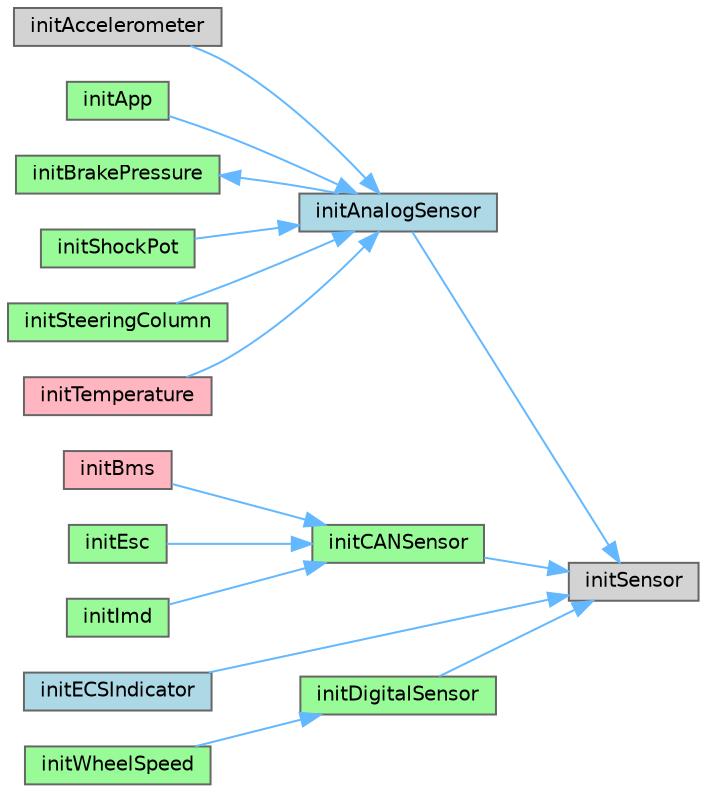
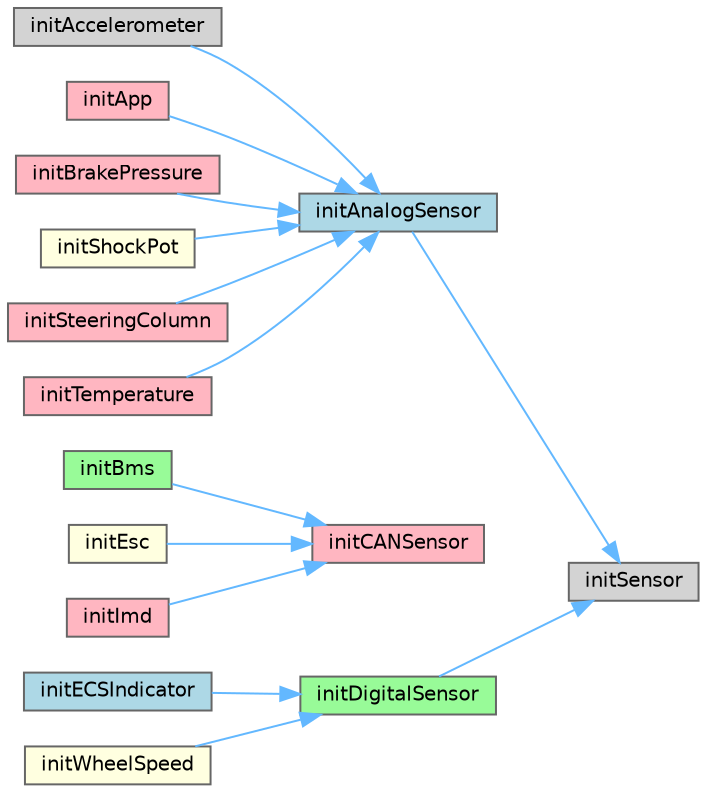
(118, 101) -> (118, 101)
(118, 175) -> (118, 175)
(290, 185) -> (227, 203)
(118, 248) -> (118, 248)
(118, 322) -> (118, 322)
(118, 470) -> (118, 470)
(118, 544) -> (118, 544)
(398, 544) -> (398, 544)
(516, 563) -> none
(118, 618) -> (118, 618)
(379, 636) -> (246, 693)
(118, 765) -> (118, 765)
